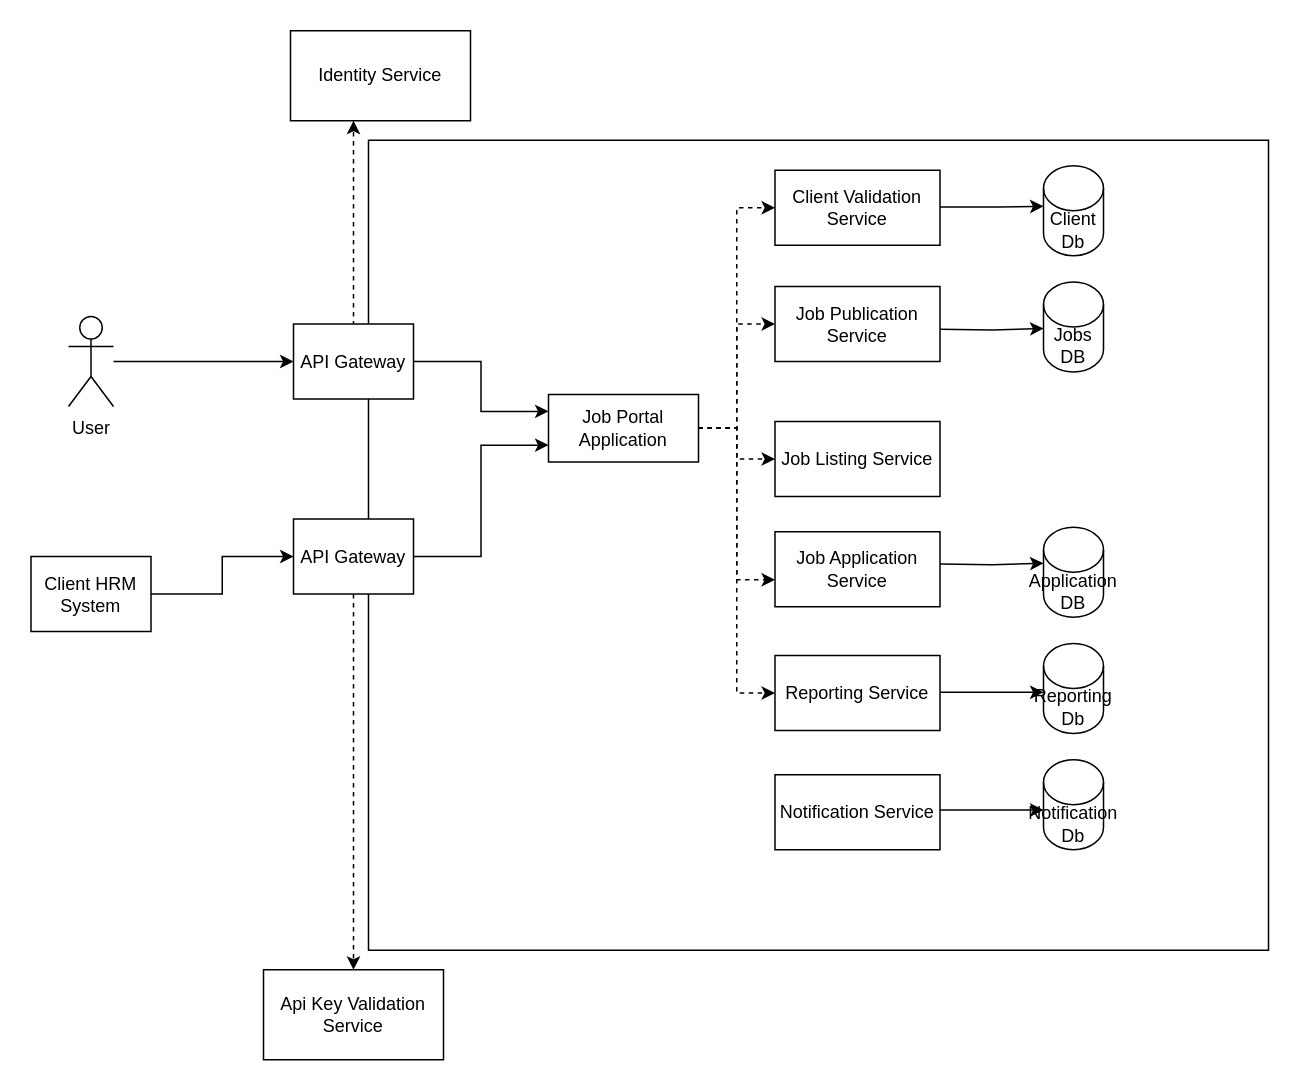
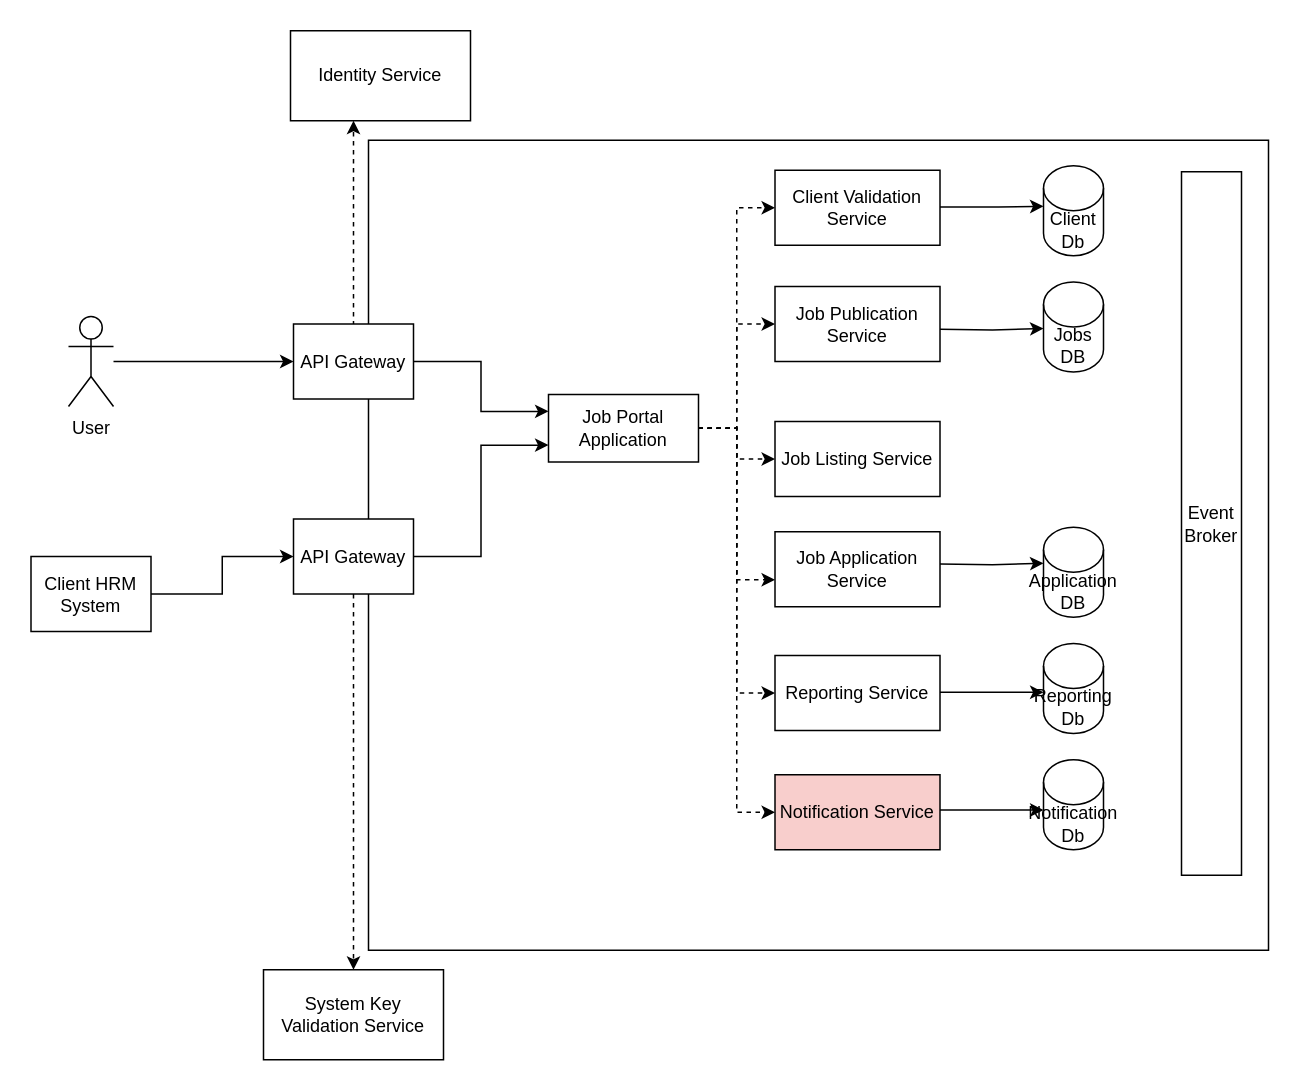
none -> (1211, 524)
none -> (737, 768)
(857, 812) -> (857, 812)
(353, 1015) -> (353, 1015)
